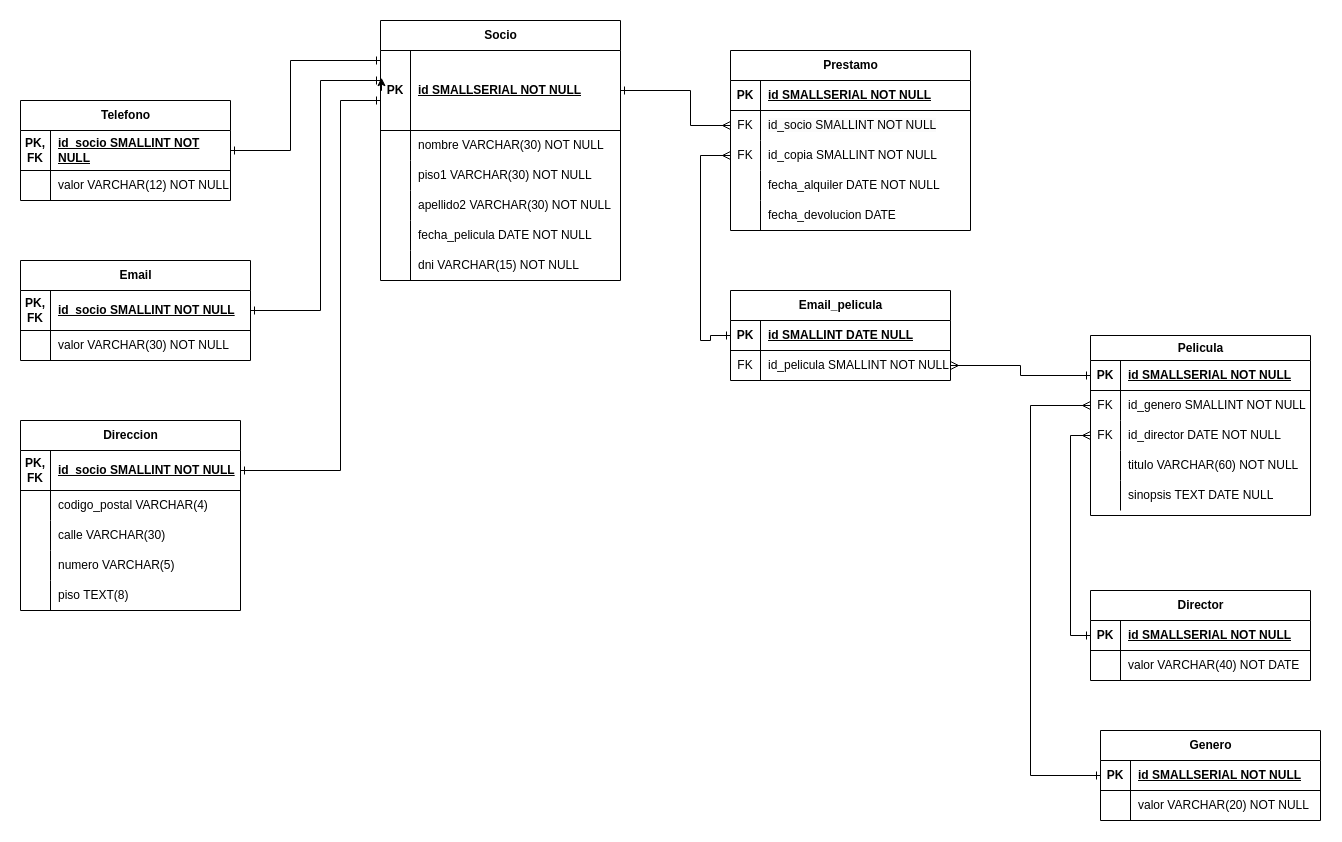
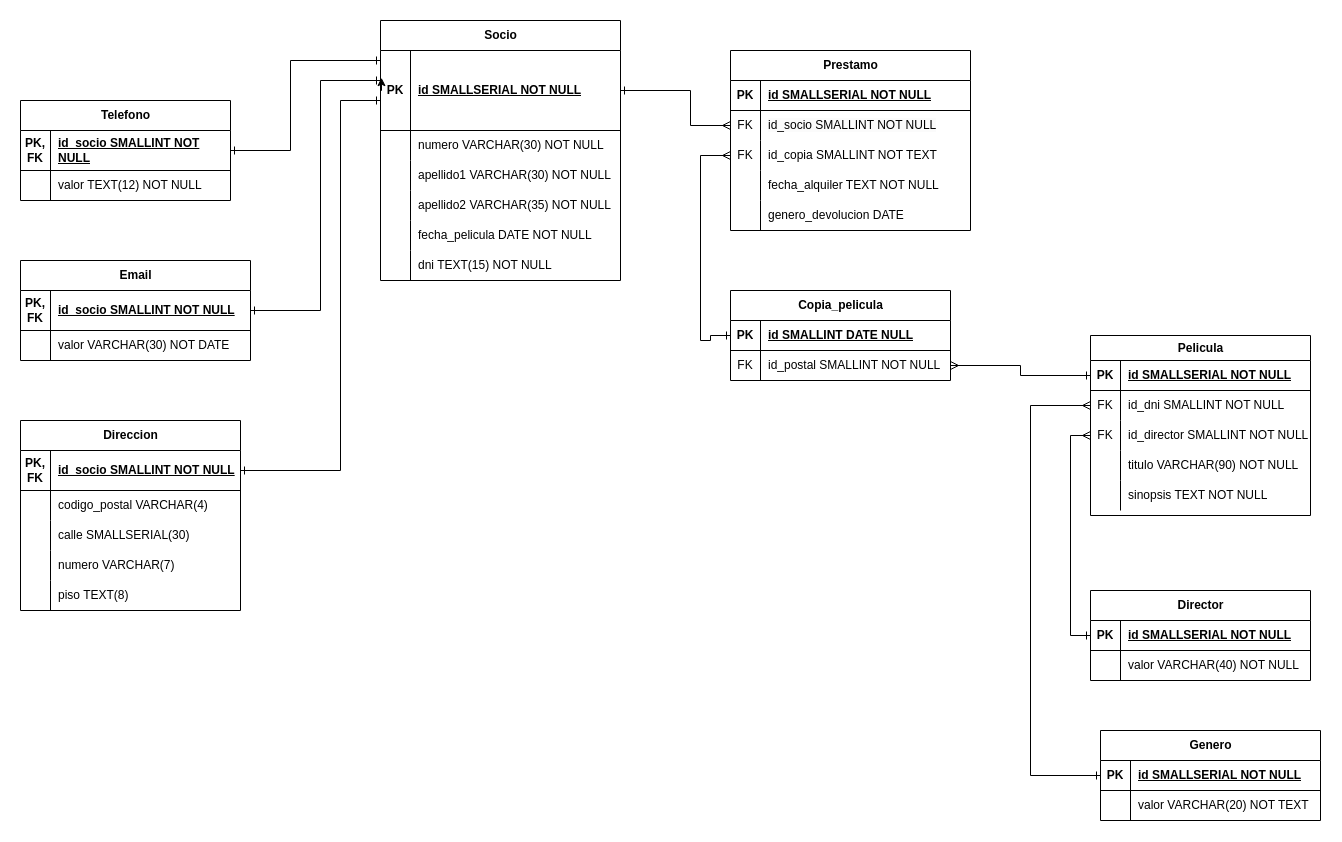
(505, 146) -> (505, 146)
(848, 156) -> (848, 156)
(500, 176) -> (510, 176)
(140, 186) -> (130, 186)
(853, 186) -> (853, 186)
(510, 206) -> (510, 206)
(834, 216) -> (838, 216)
(493, 266) -> (483, 266)
(841, 306) -> (841, 306)
(140, 346) -> (140, 346)
(855, 366) -> (851, 366)
(1213, 406) -> (1201, 406)
(1205, 436) -> (1218, 436)
(1211, 466) -> (1211, 466)
(1198, 496) -> (1195, 496)
(111, 536) -> (124, 536)
(114, 566) -> (114, 566)
(1210, 666) -> (1210, 666)
(1220, 806) -> (1220, 806)
